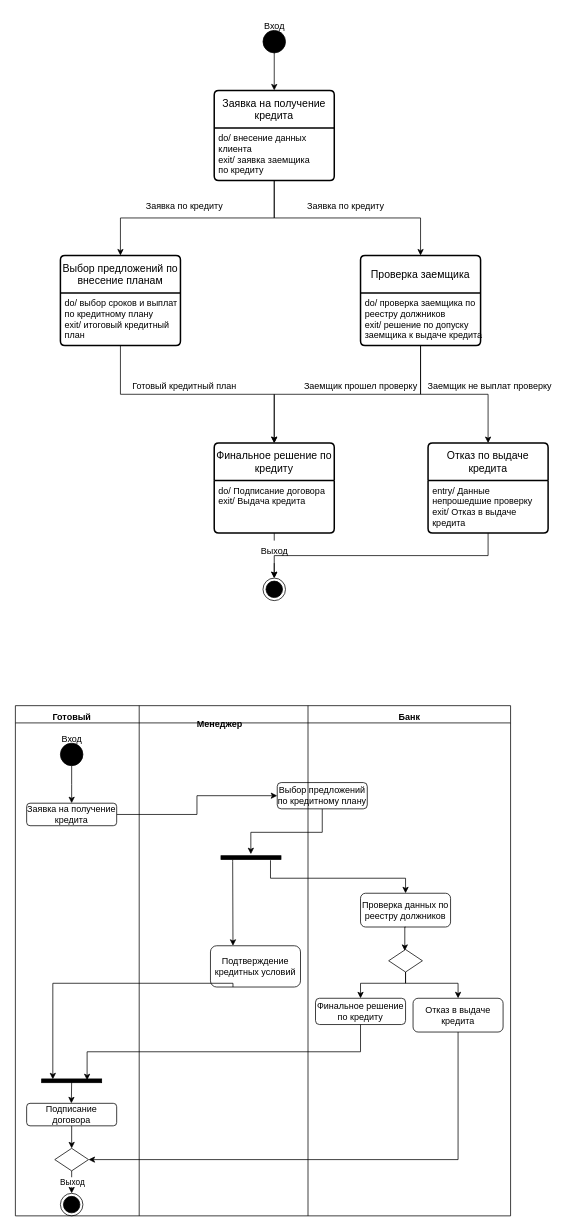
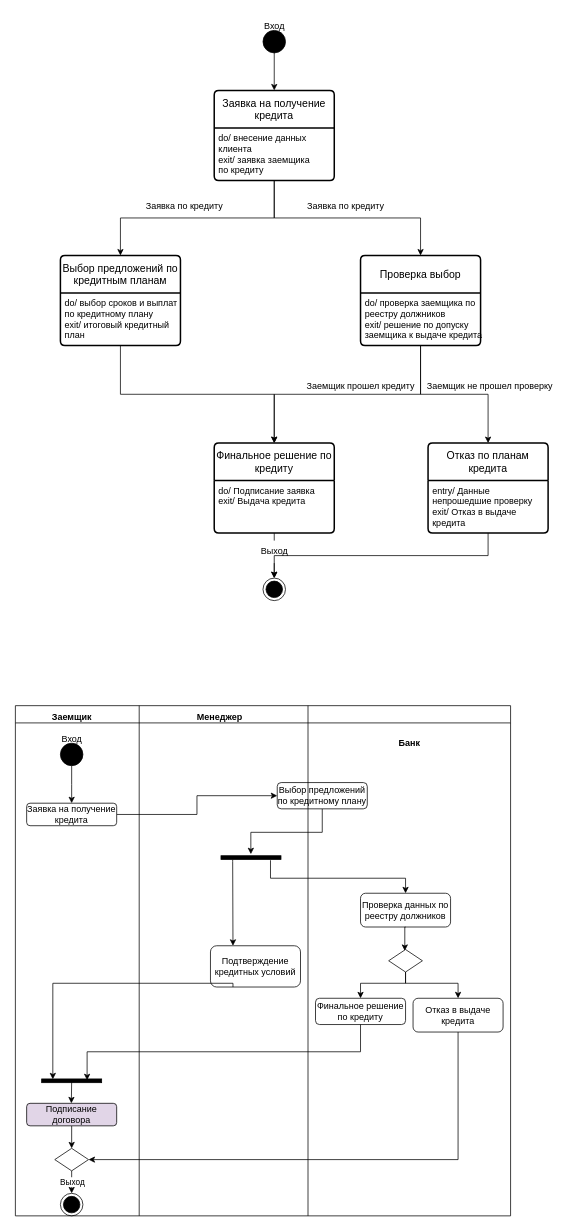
(120, 274) -> (120, 274)
(420, 274) -> (420, 274)
(184, 387) -> none
(361, 387) -> (361, 387)
(490, 387) -> (490, 387)
(488, 462) -> (488, 462)
(274, 496) -> (269, 496)
(72, 717) -> (72, 717)
(409, 717) -> (409, 743)
(219, 724) -> (219, 717)
(72, 1114) -> (72, 1114)
